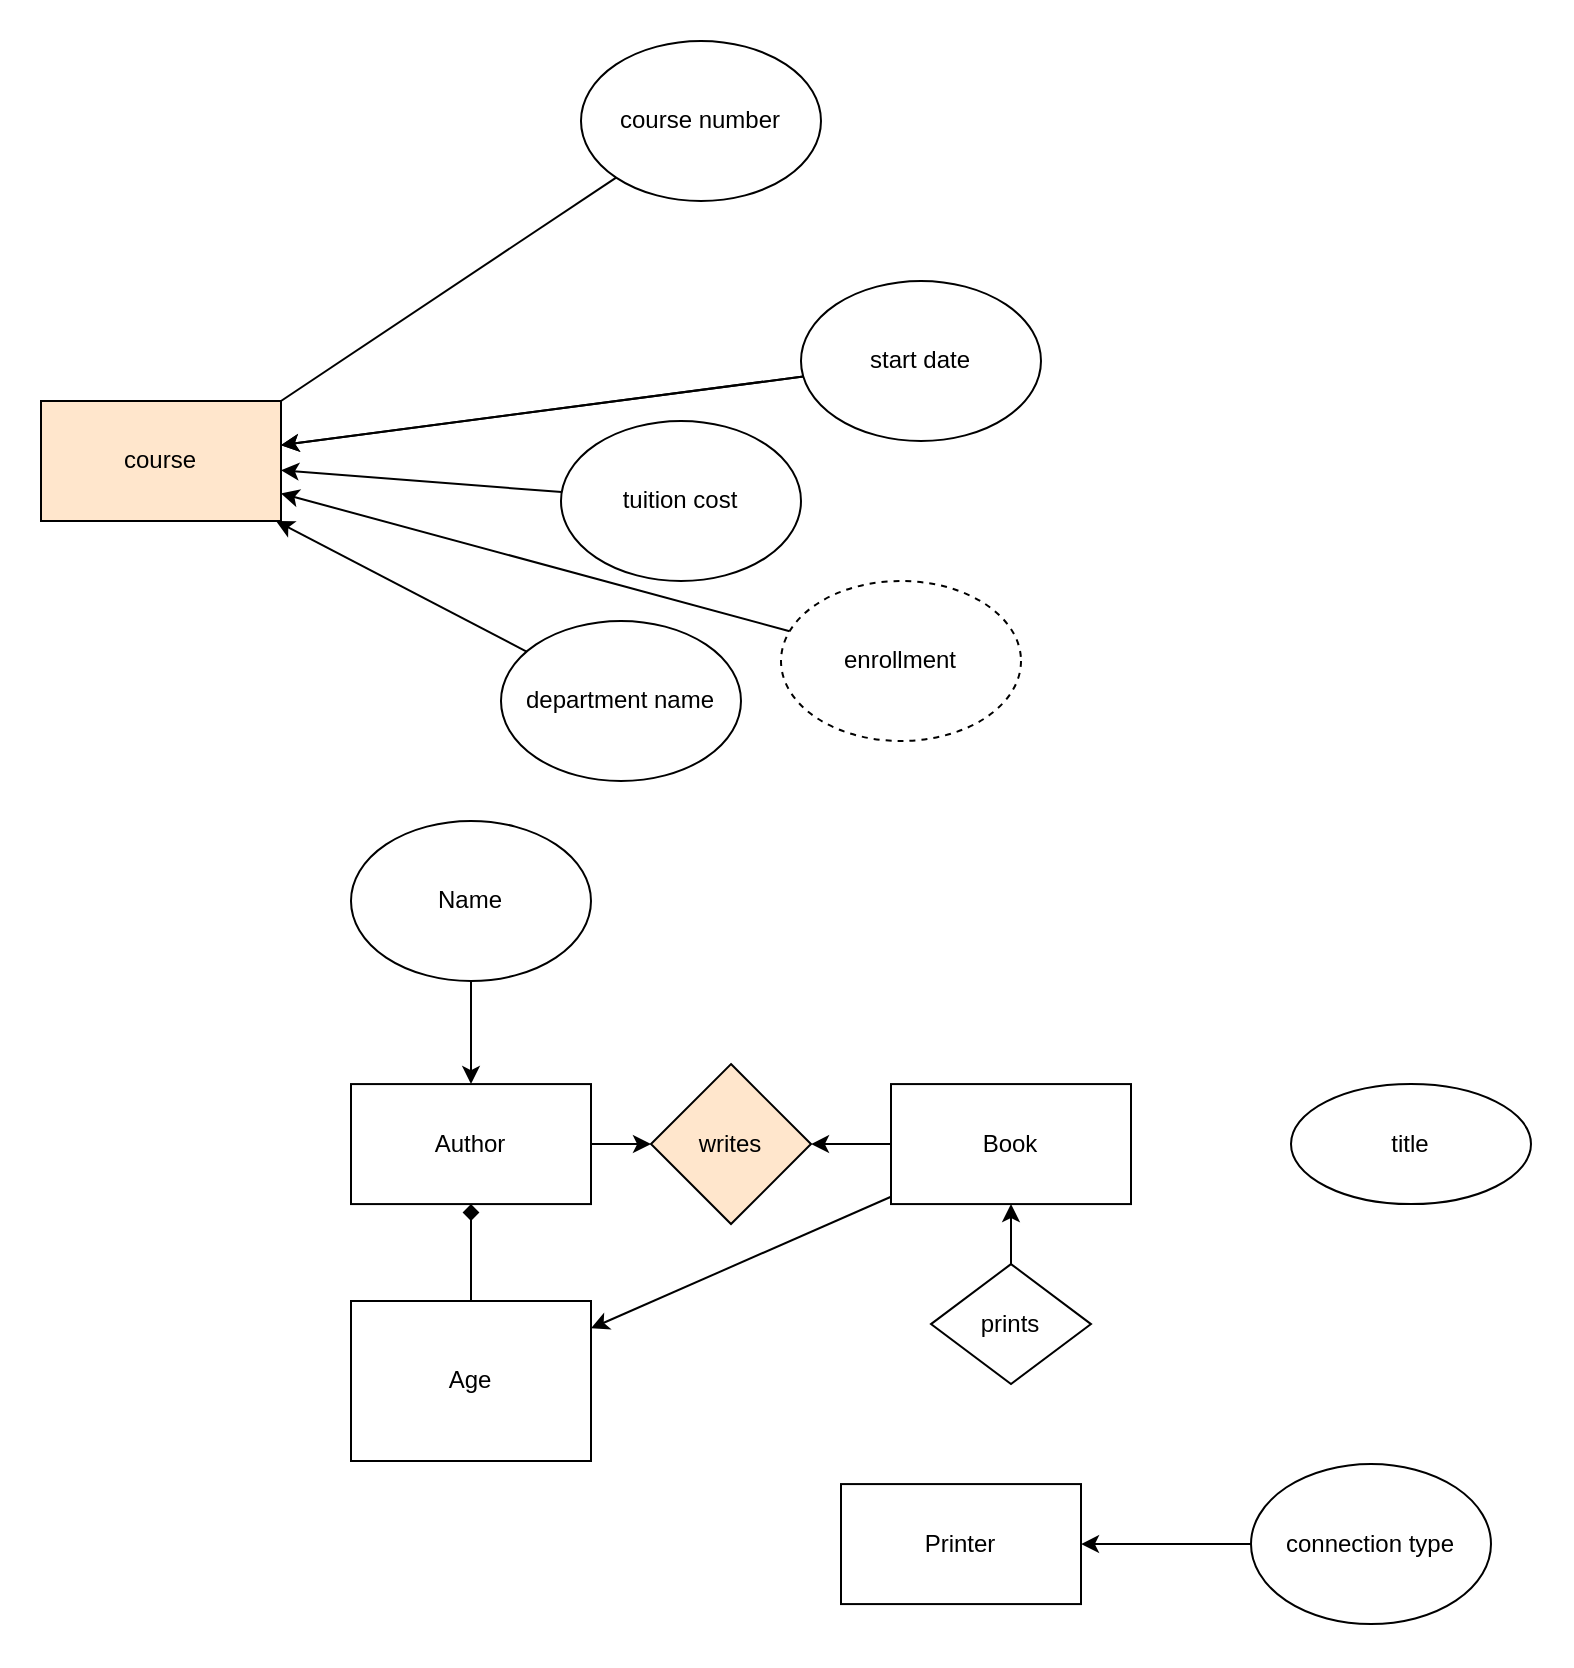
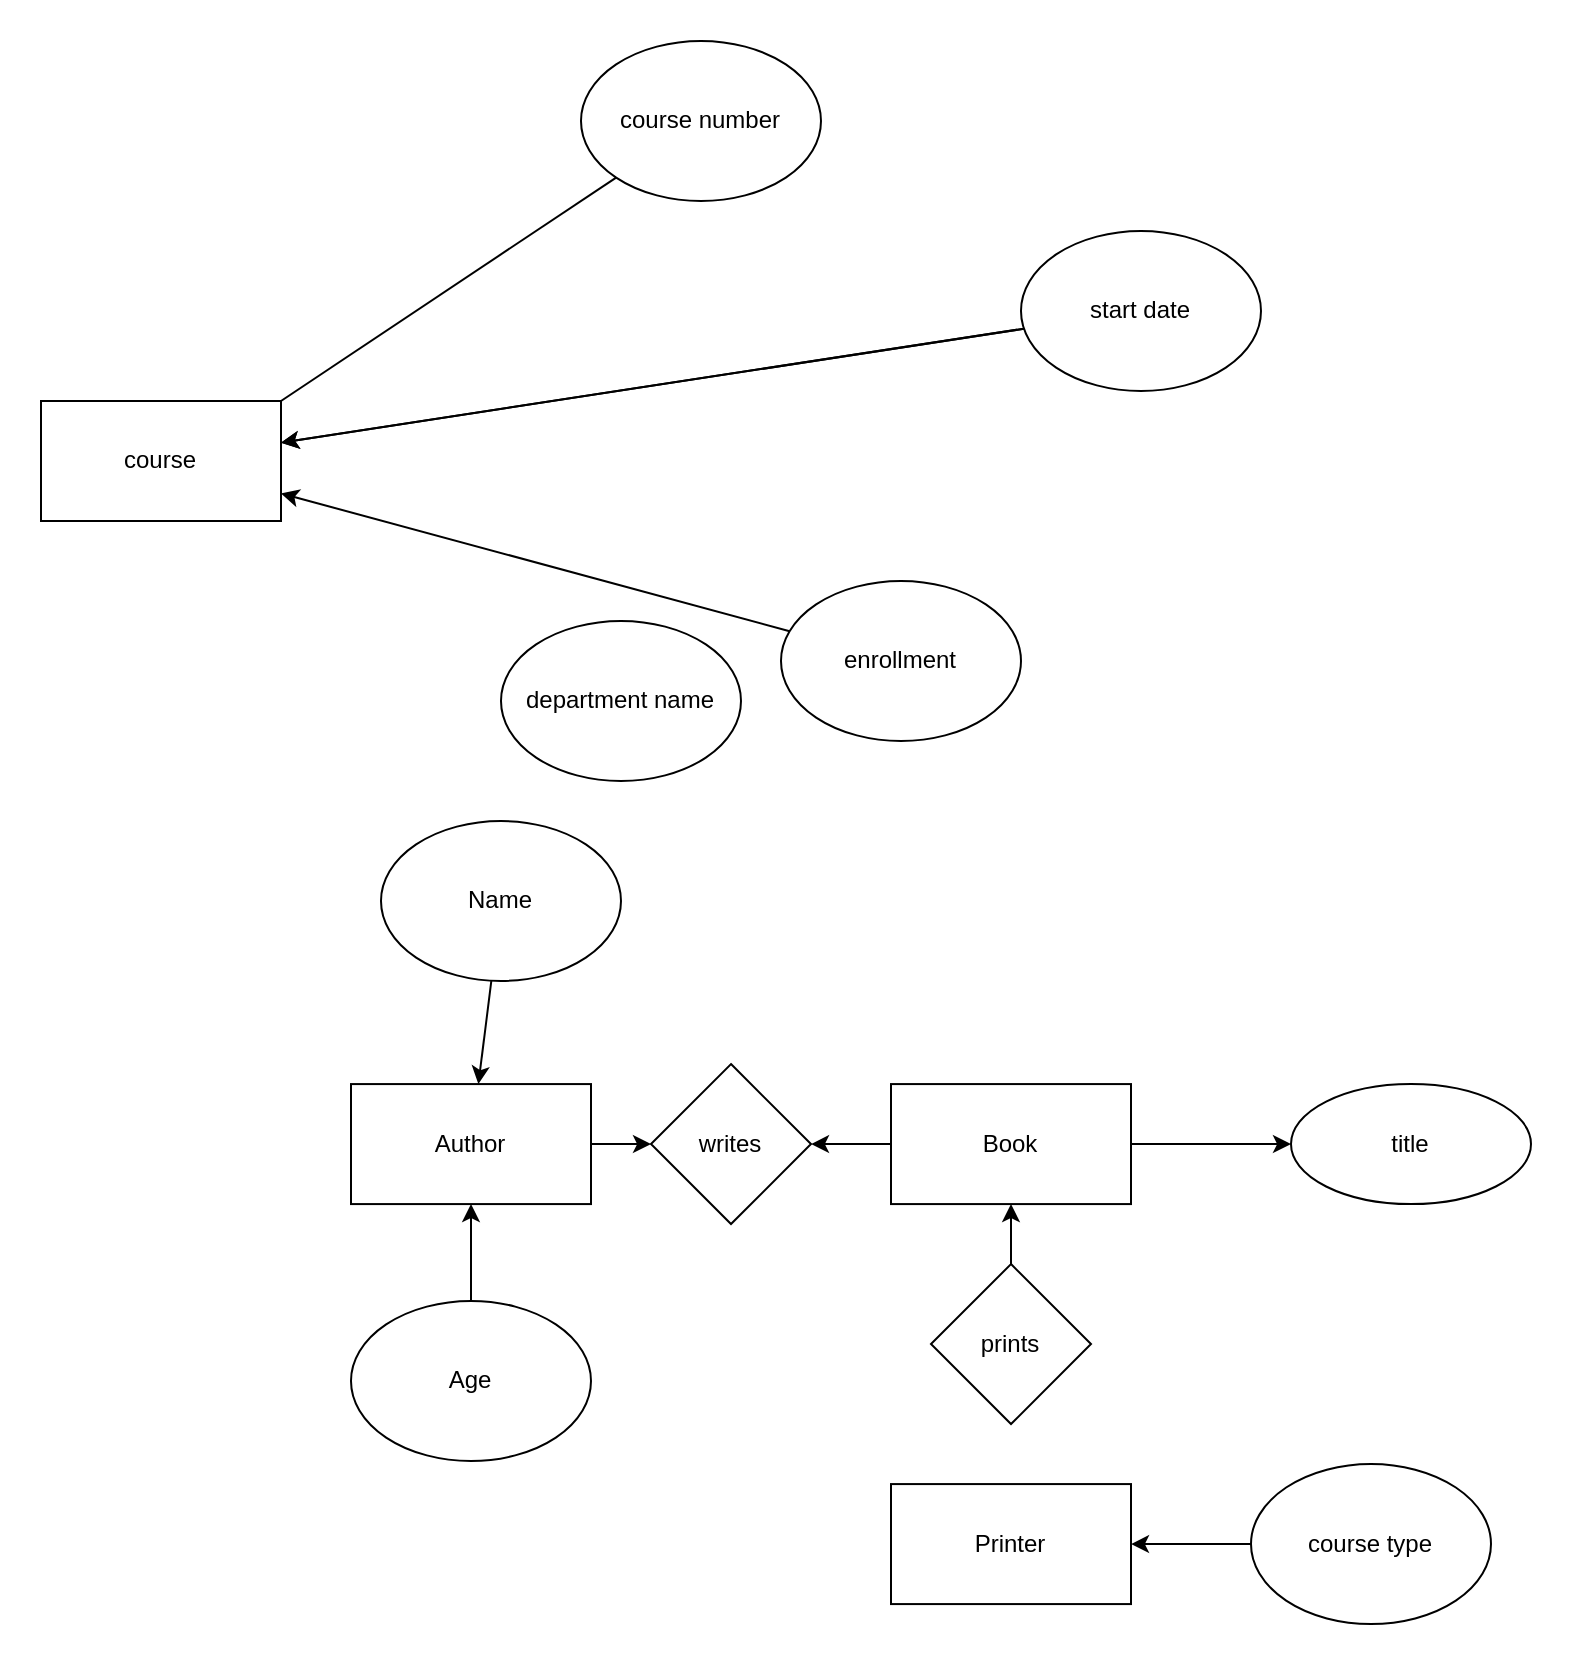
(921, 361) -> (1141, 311)
(161, 461) -> (161, 461)
(428, 482) -> none
(681, 501) -> none
(407, 589) -> none
(901, 661) -> (901, 661)
(471, 901) -> (501, 901)
(731, 1144) -> (731, 1144)
(471, 1221) -> (471, 1219)
(747, 1260) -> (1204, 1144)
(1011, 1324) -> (1011, 1344)
(471, 1381) -> (471, 1381)
(961, 1544) -> (1011, 1544)
(1371, 1545) -> (1371, 1545)
